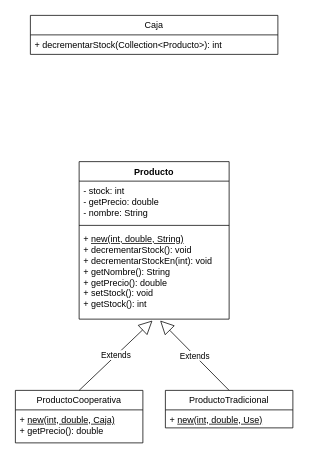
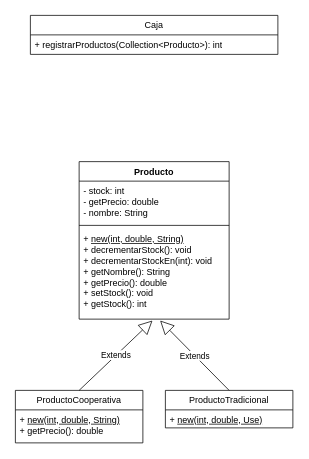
(141, 46) -> (145, 46)
(72, 426) -> (76, 426)
